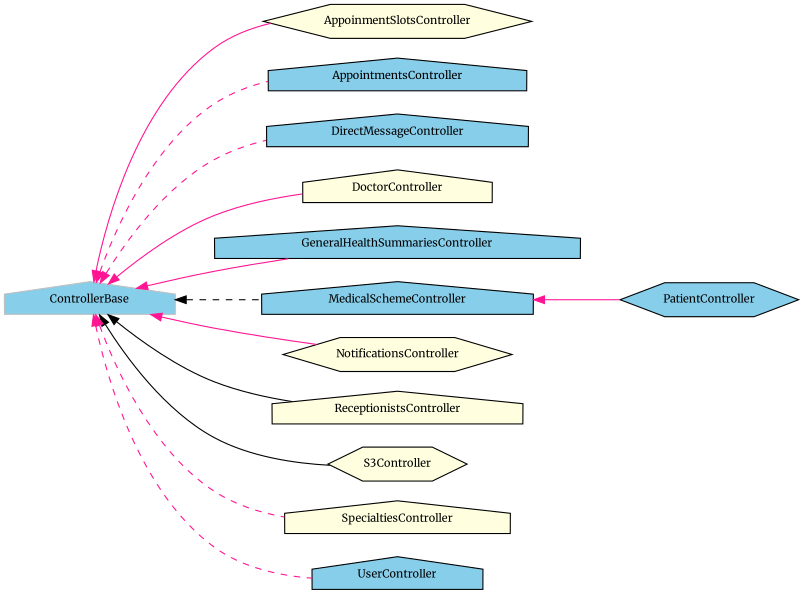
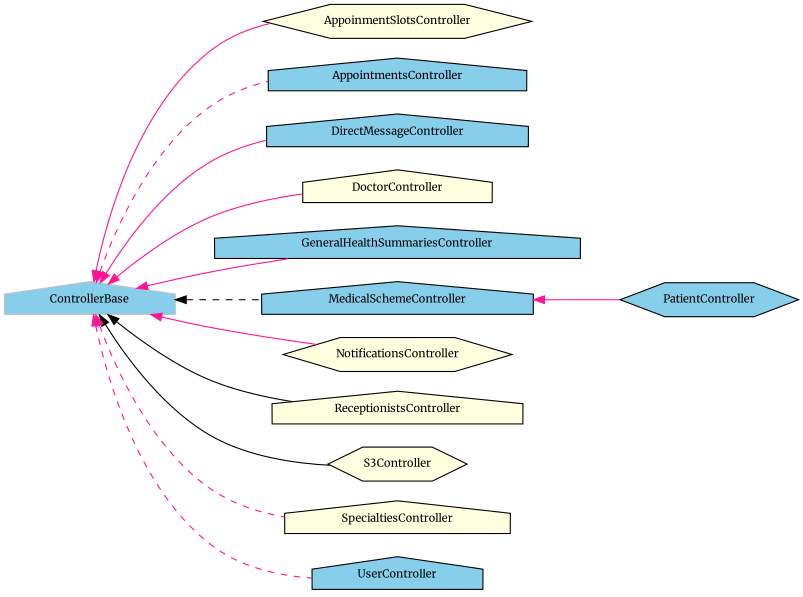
(173, 190) -> (173, 190)
